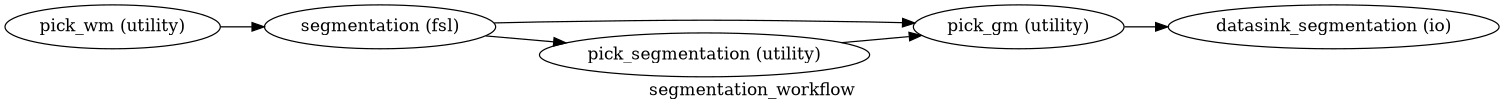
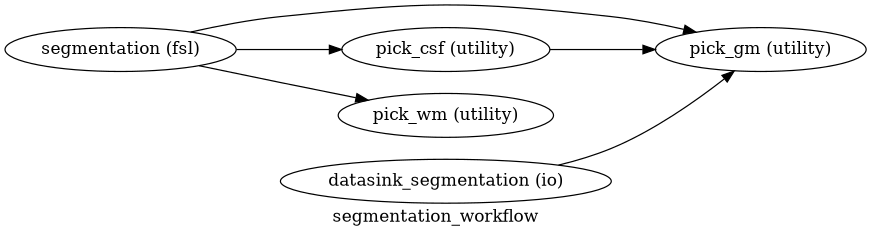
(236, 27) -> (277, 82)
(1140, 27) -> (646, 131)
(705, 55) -> (446, 50)
